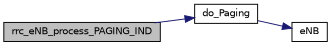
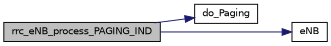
(270, 23) -> (221, 32)
